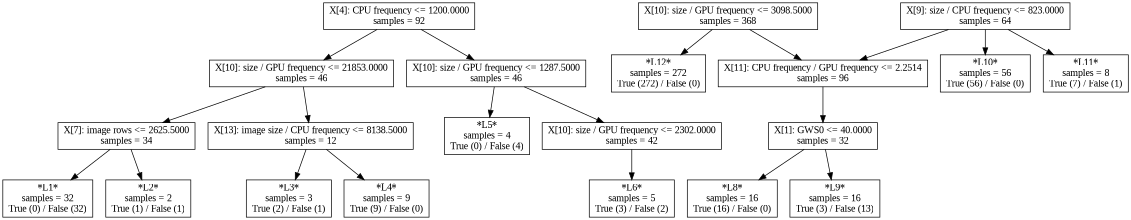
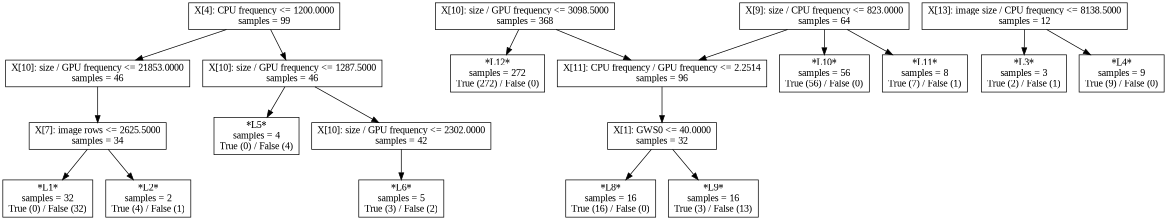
(399, 16) -> (264, 16)
(306, 101) -> none
(148, 199) -> (148, 199)
